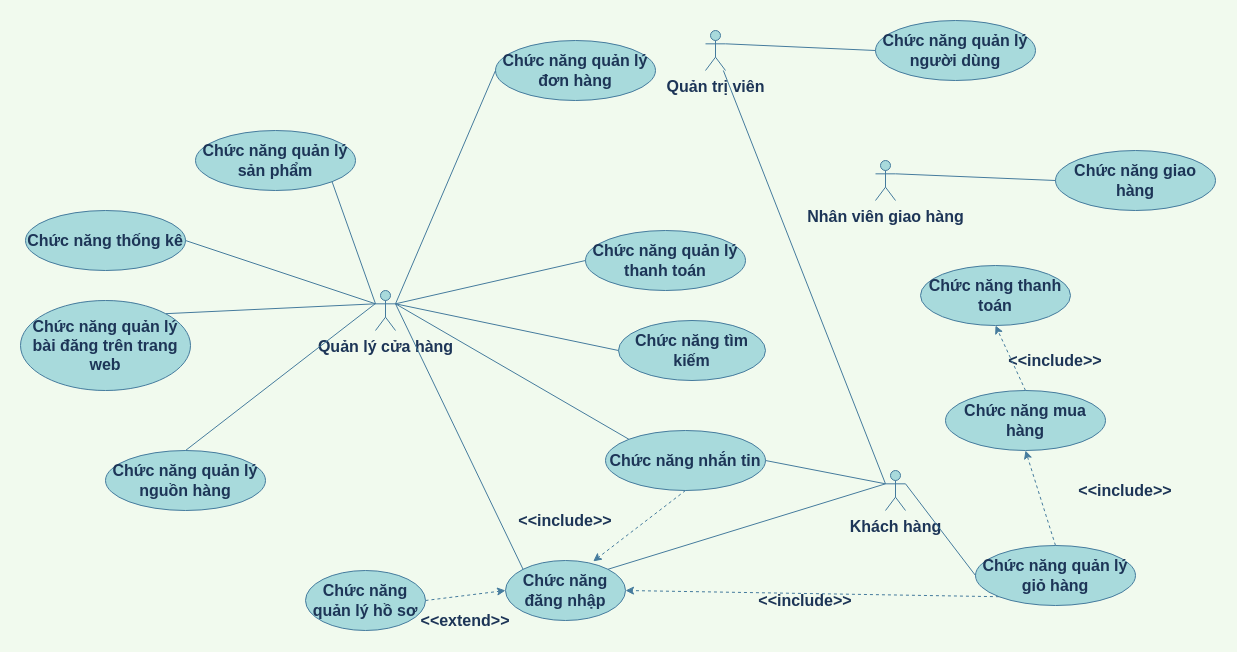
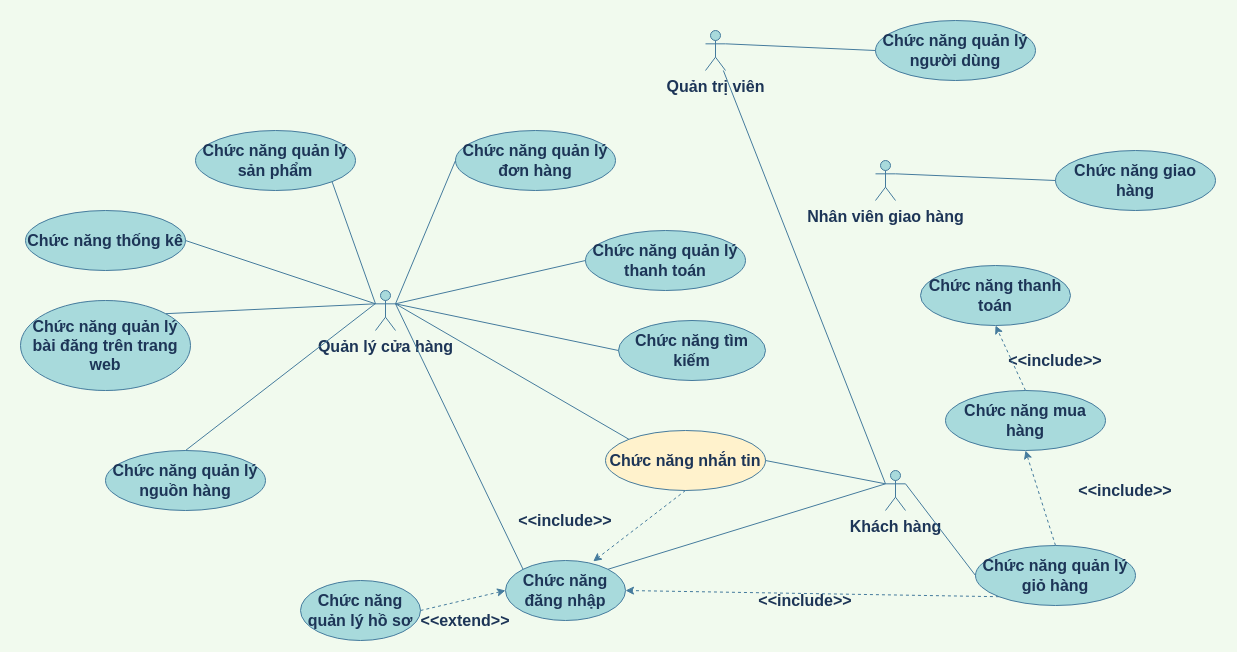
(576, 71) -> (536, 161)
(686, 461) -> (686, 461)
(366, 601) -> (361, 611)
